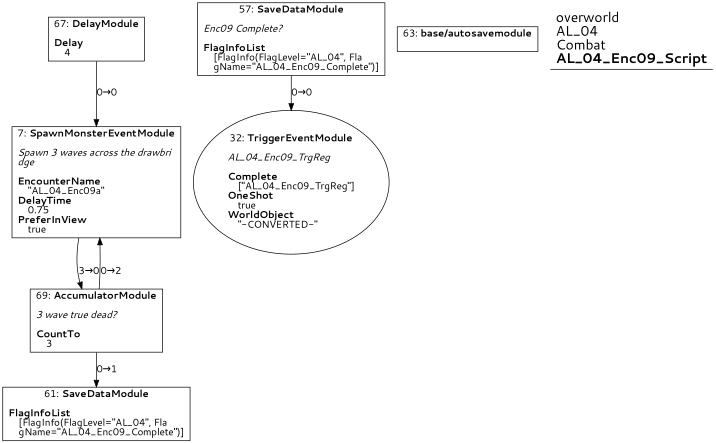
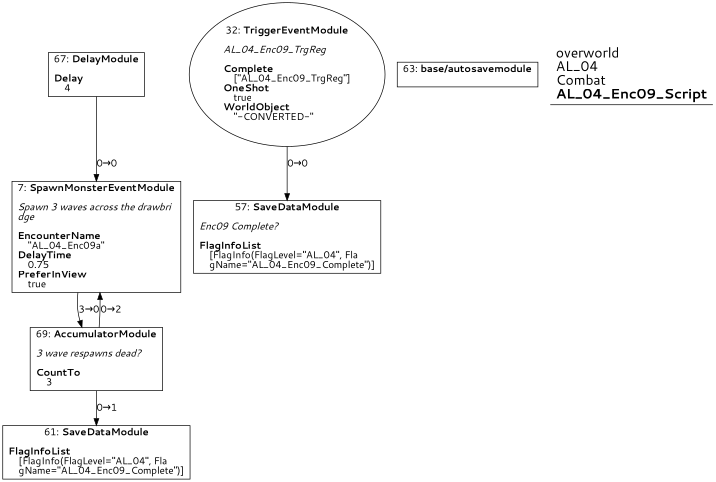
(291, 89) -> (287, 170)
(77, 315) -> (89, 354)
